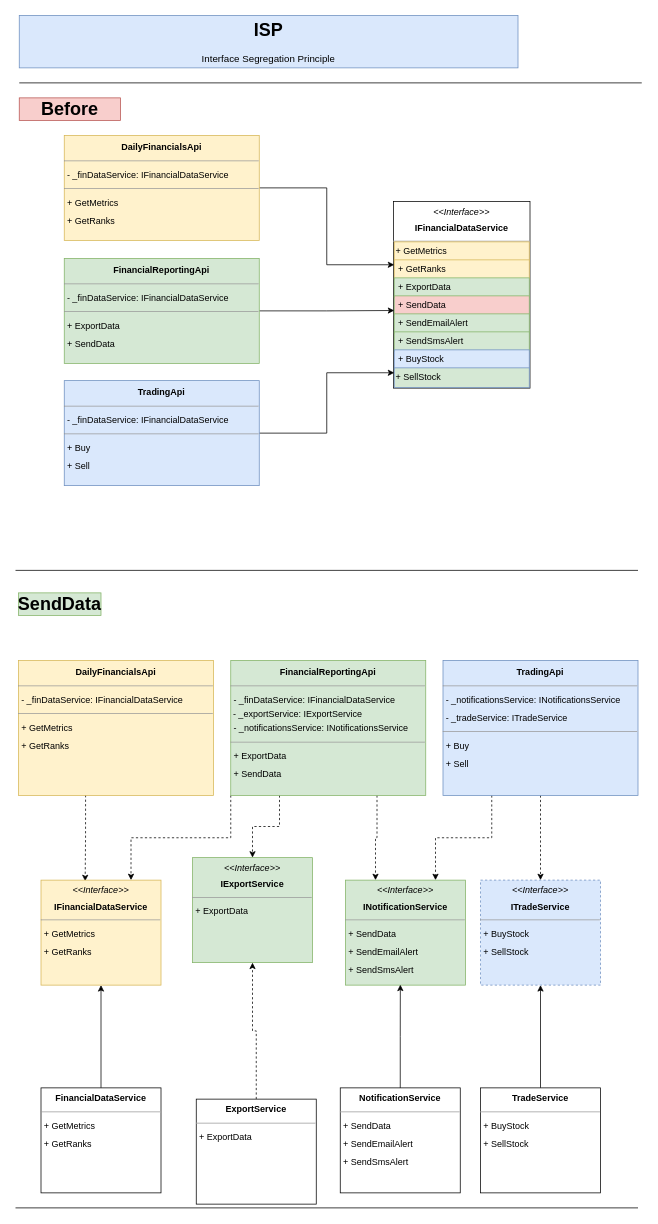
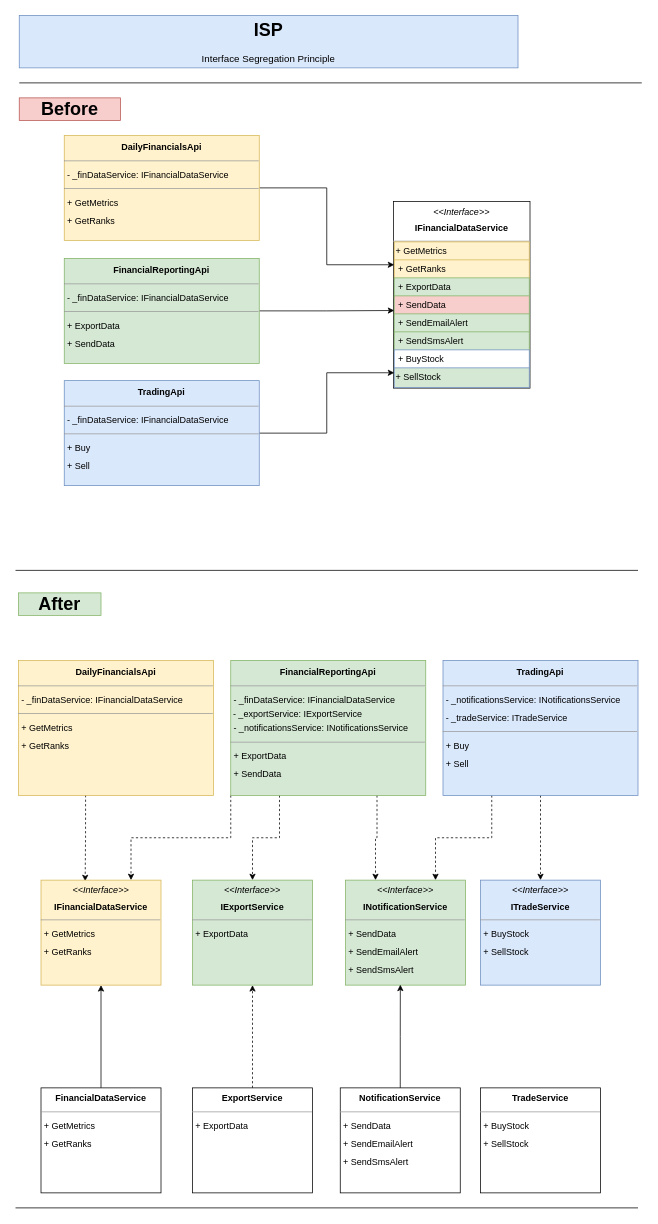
(462, 360) -> (462, 360)
(60, 604) -> (60, 604)
(252, 910) -> (252, 933)
(540, 933) -> (540, 933)
(540, 1039) -> none
(256, 1152) -> (252, 1140)
